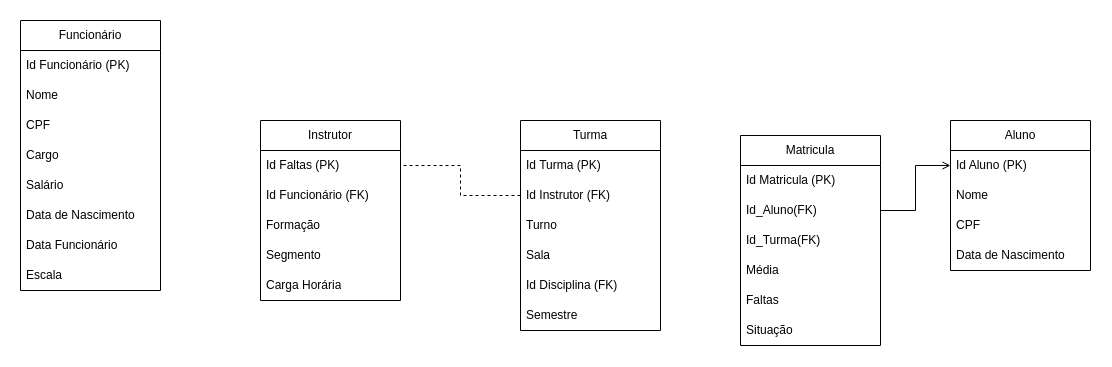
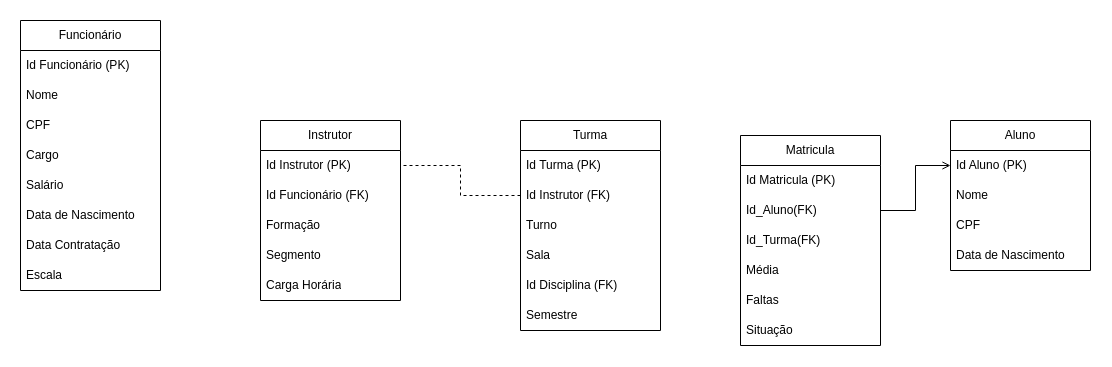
(309, 166) -> (321, 166)
(76, 246) -> (79, 246)
